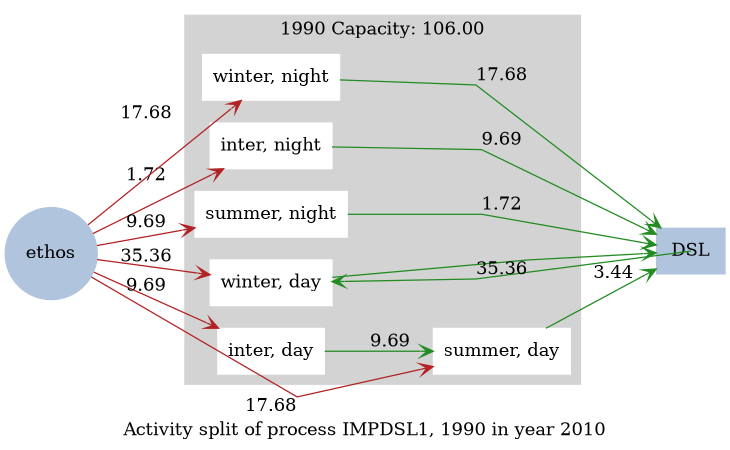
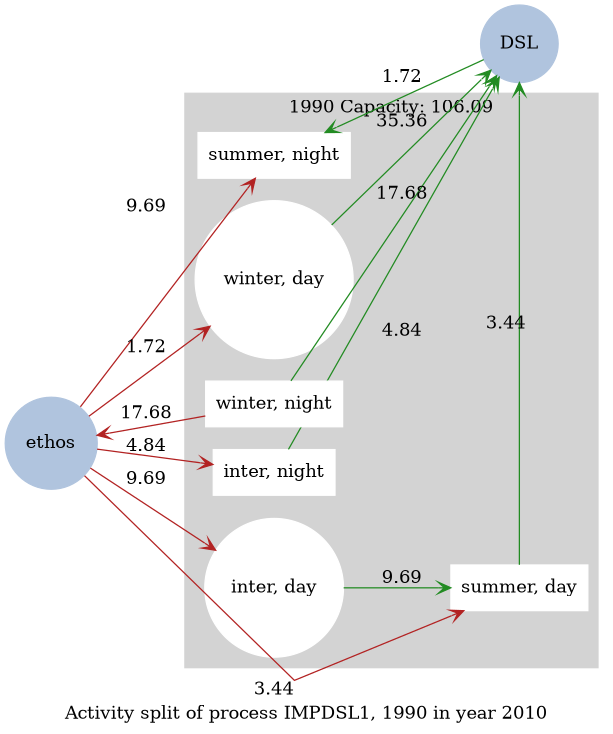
(383, 30) -> (391, 108)
(502, 140) -> (402, 331)
(159, 167) -> (157, 425)
(146, 176) -> (146, 446)
(497, 217) -> (429, 85)
(691, 251) -> (519, 44)
(146, 257) -> (146, 348)
(271, 283) -> (274, 280)
(271, 351) -> (274, 588)
(271, 406) -> (274, 690)
